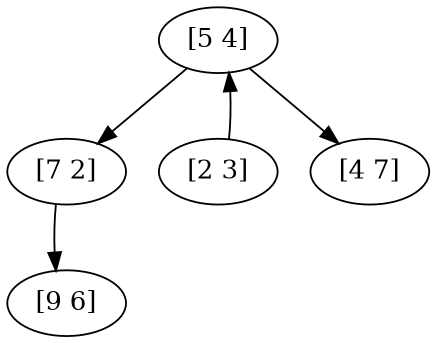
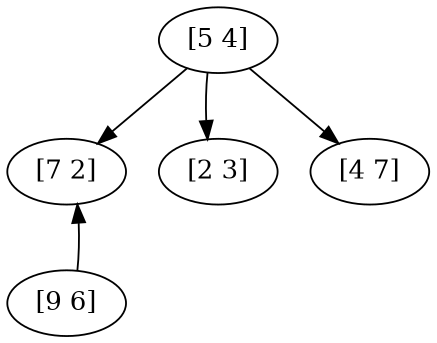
(230, 115) -> (206, 97)
(54, 228) -> (79, 247)
